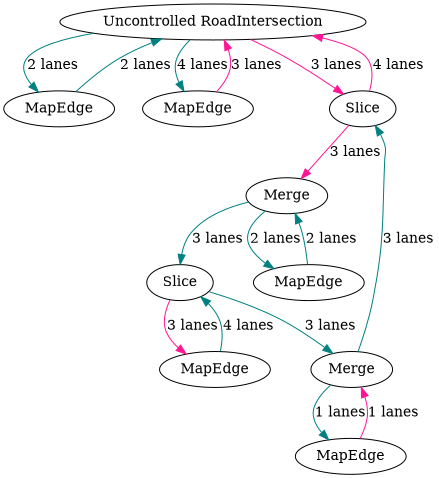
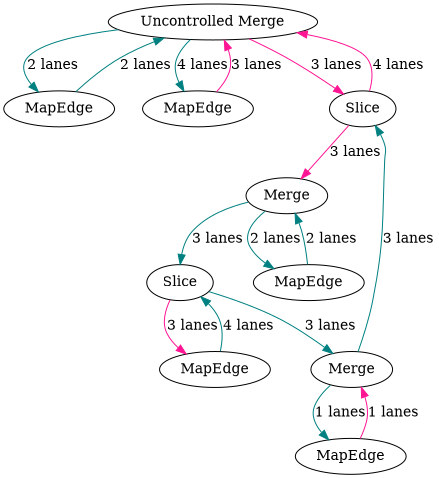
(213, 22) -> (213, 22)
